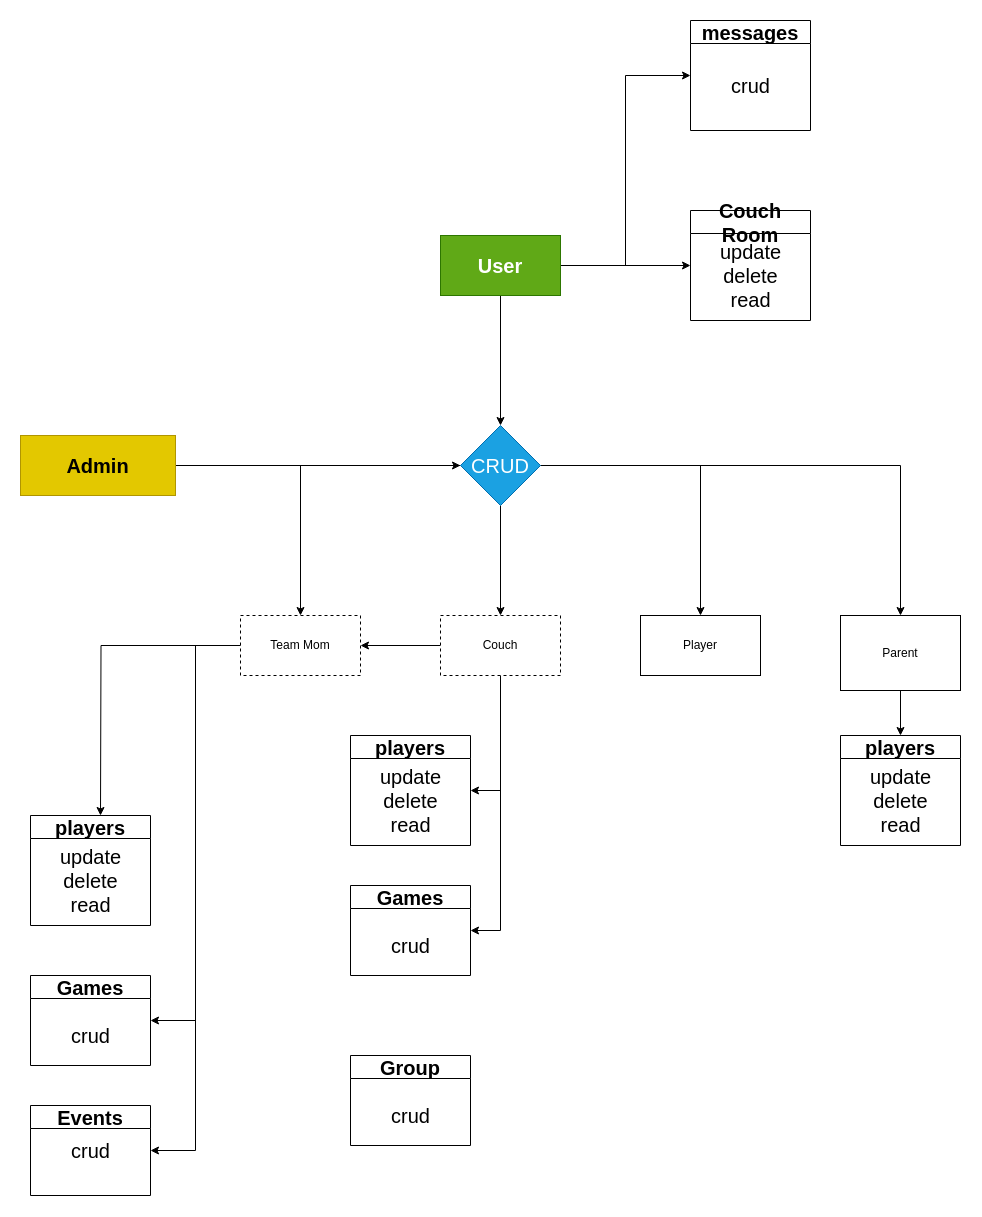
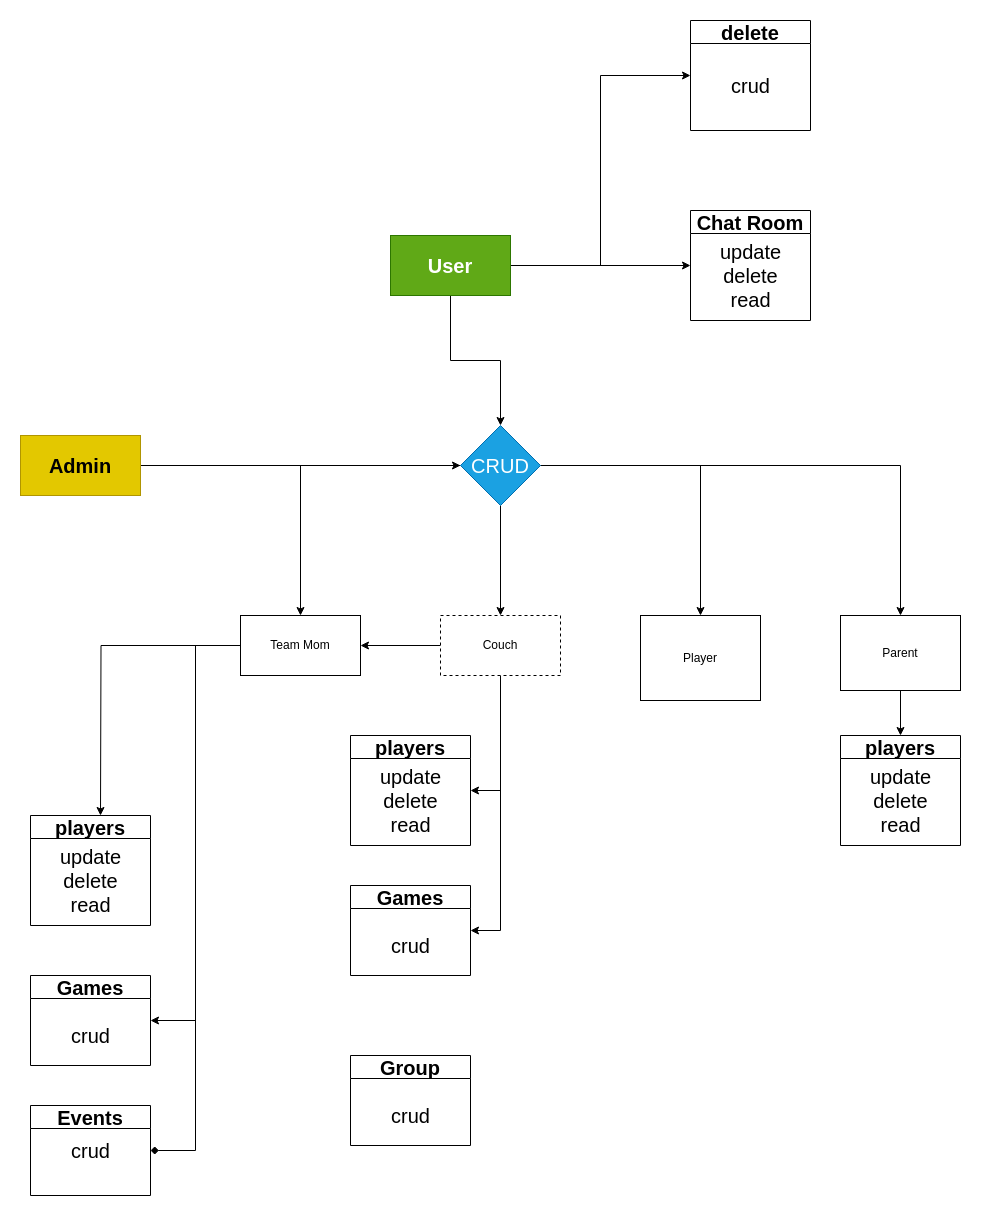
(751, 33) -> (751, 33)
(751, 223) -> (751, 223)
(501, 266) -> (451, 266)
(98, 466) -> (81, 466)
(301, 646) -> (301, 646)
(701, 646) -> (701, 658)
(158, 1151) -> (159, 1151)
